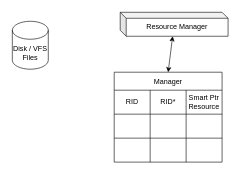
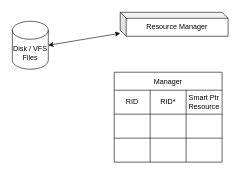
none -> (84, 39)
(171, 54) -> none
